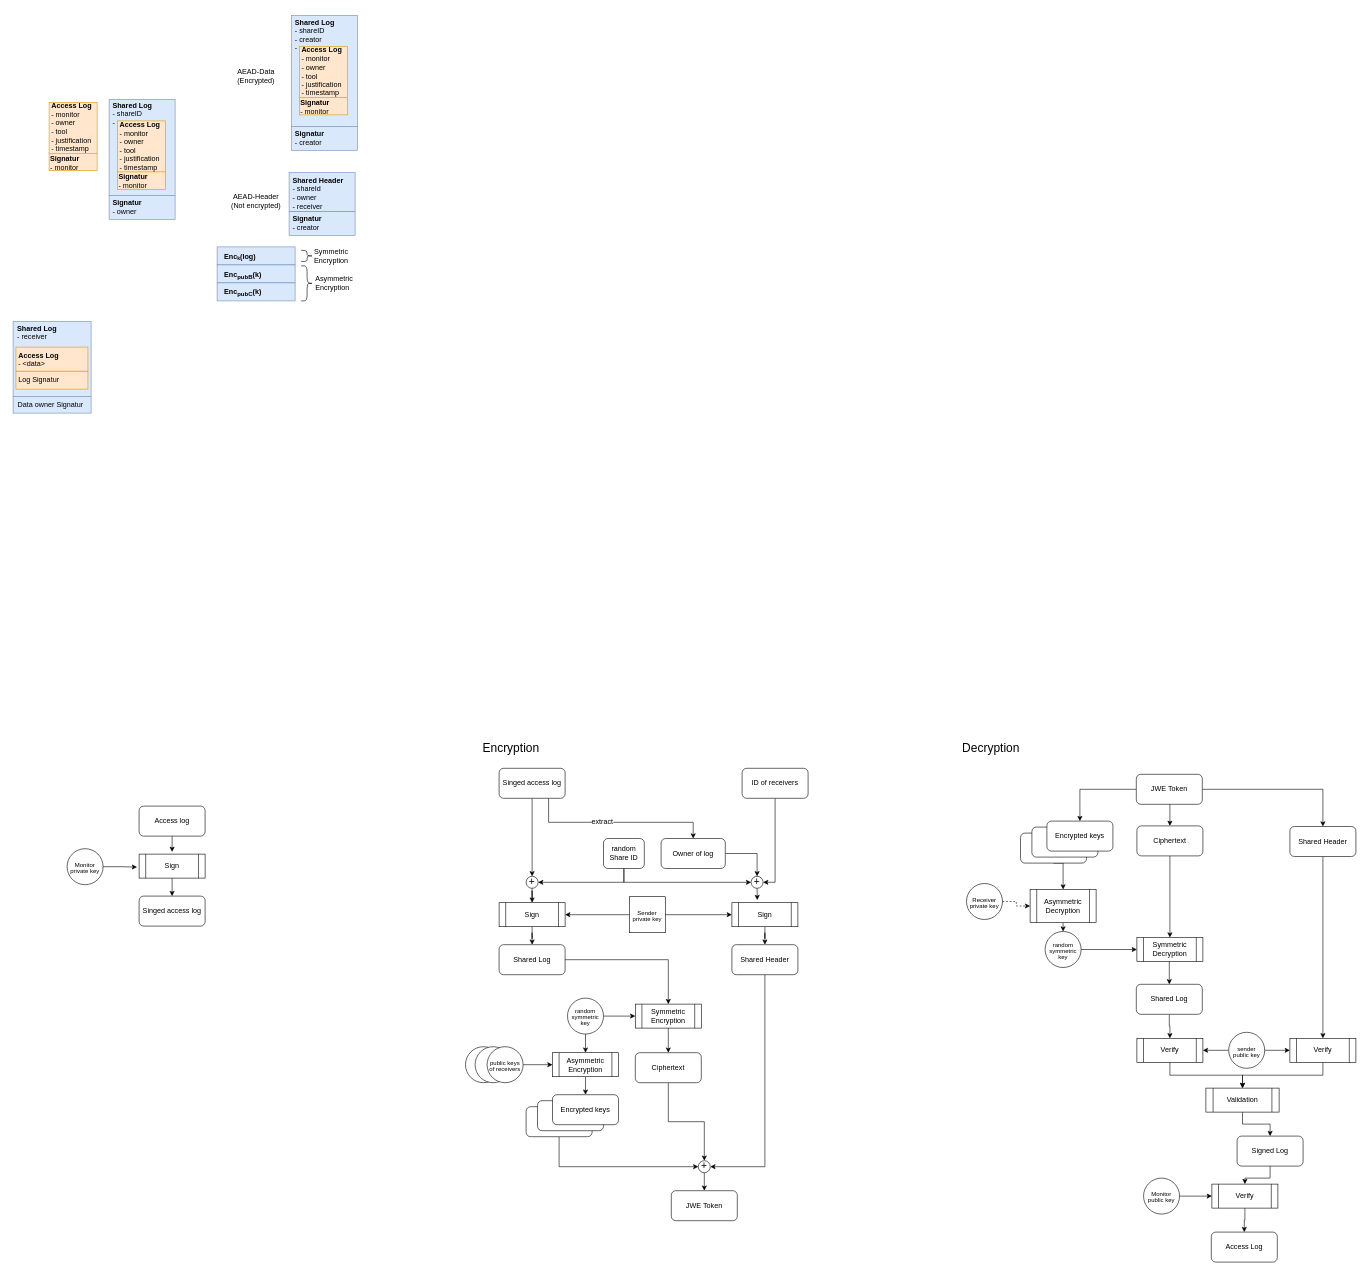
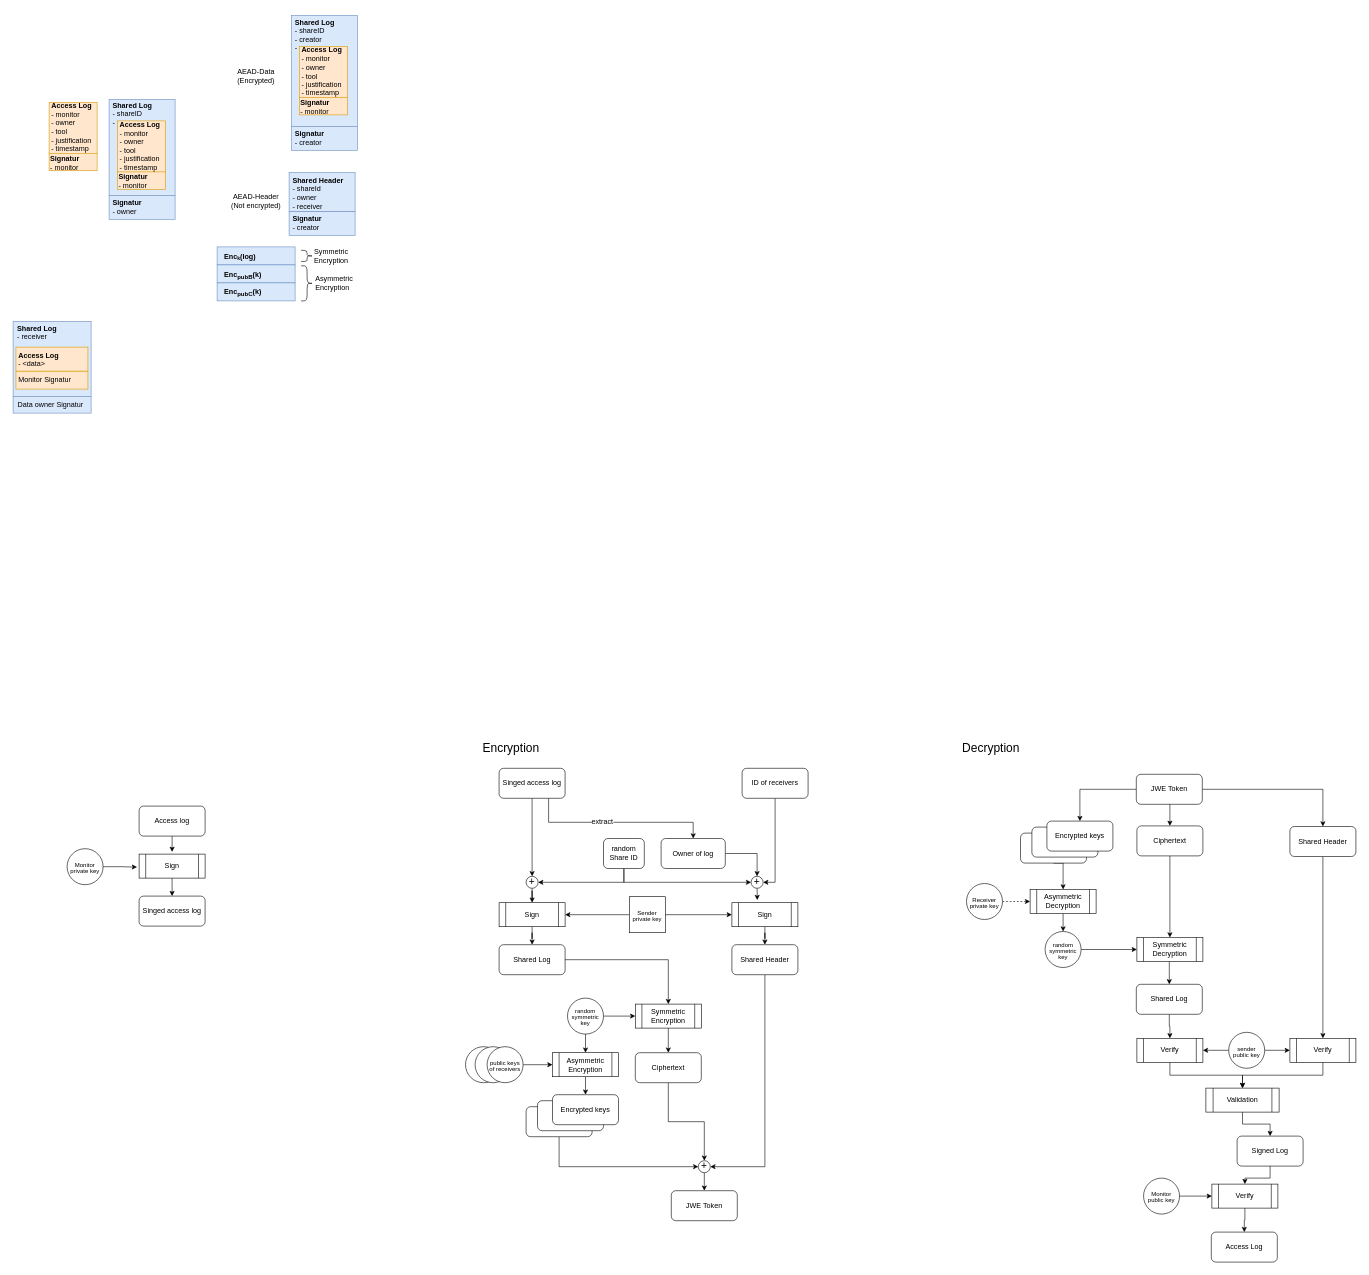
(41, 380) -> (48, 380)
(1063, 906) -> (1063, 902)
